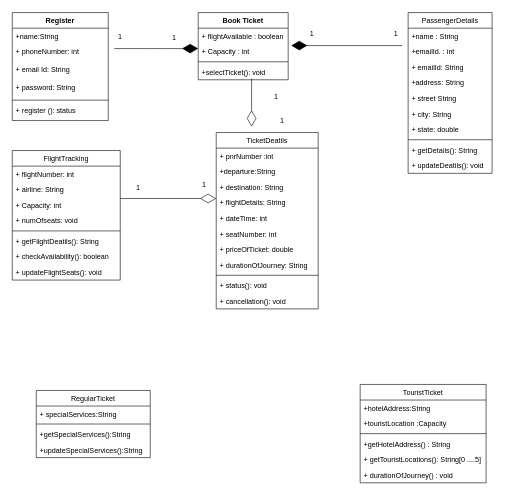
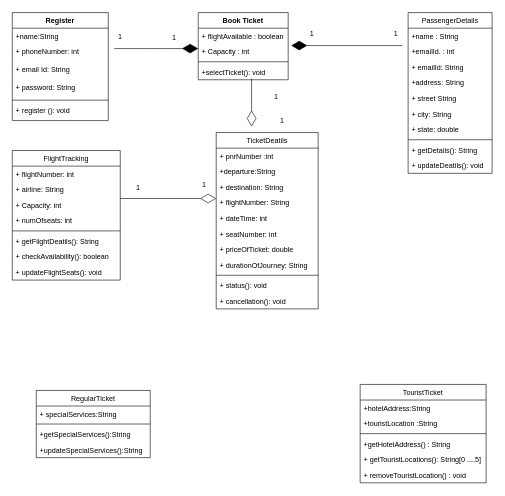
(53, 110) -> (48, 110)
(258, 203) -> (258, 203)
(48, 221) -> (46, 221)
(411, 424) -> (407, 424)
(414, 475) -> (422, 475)
